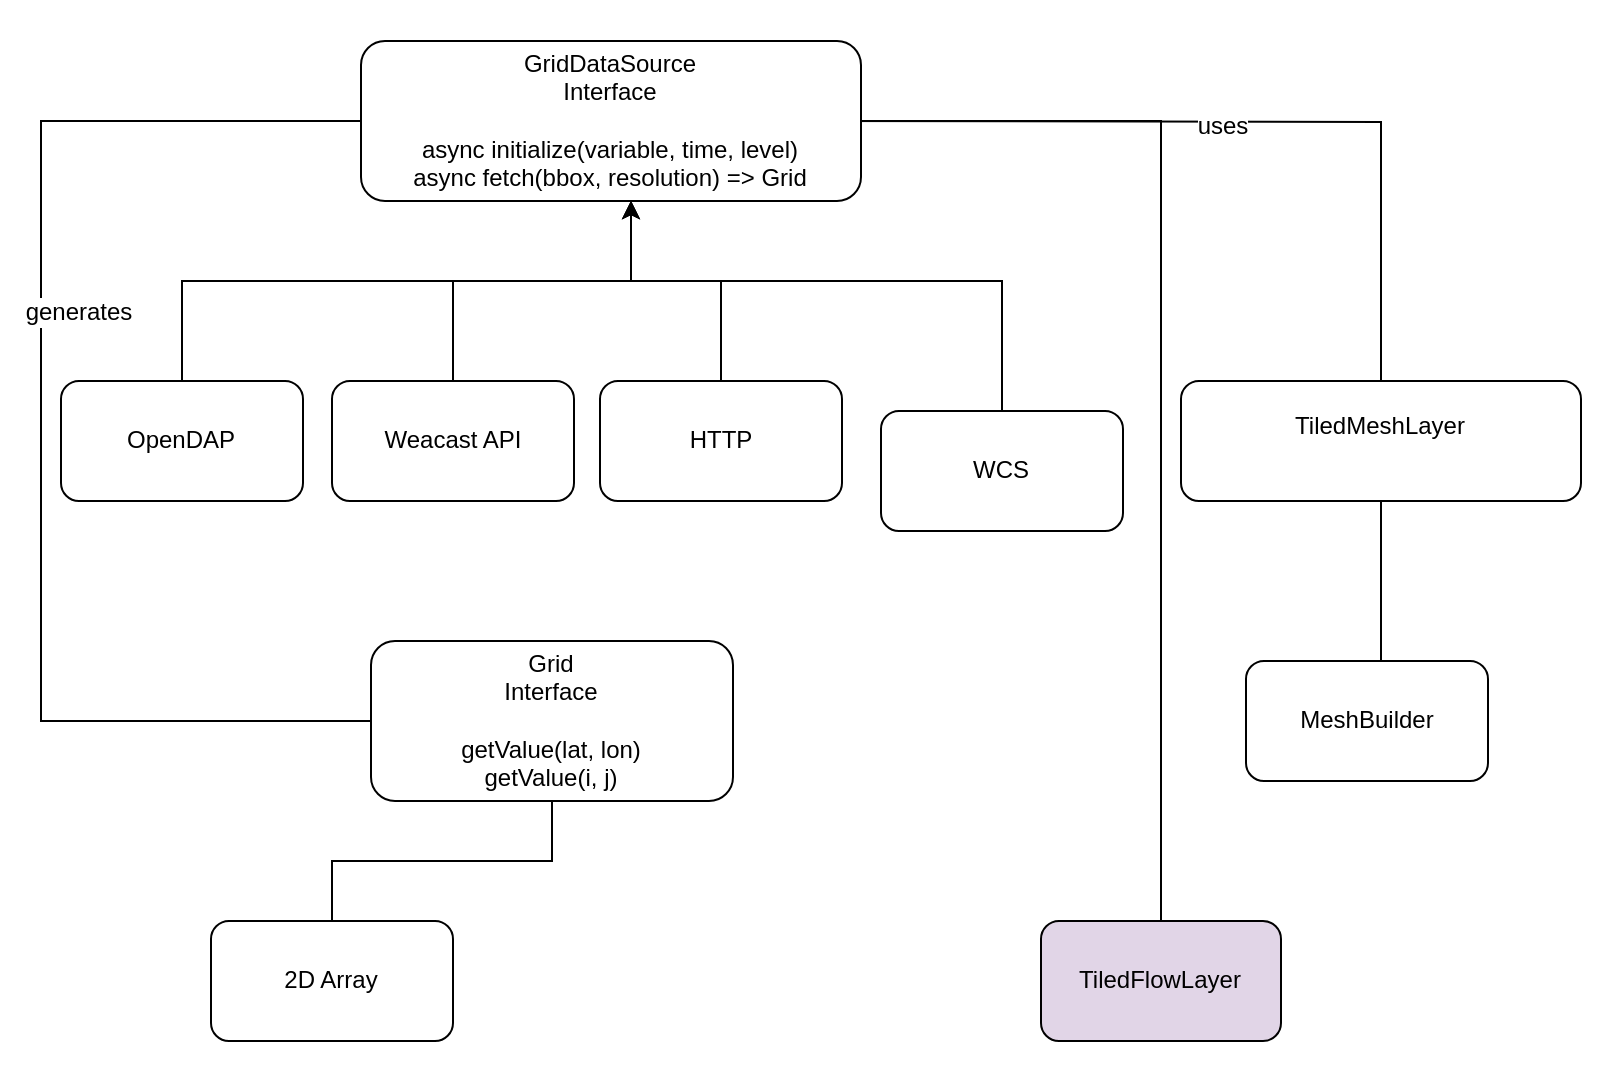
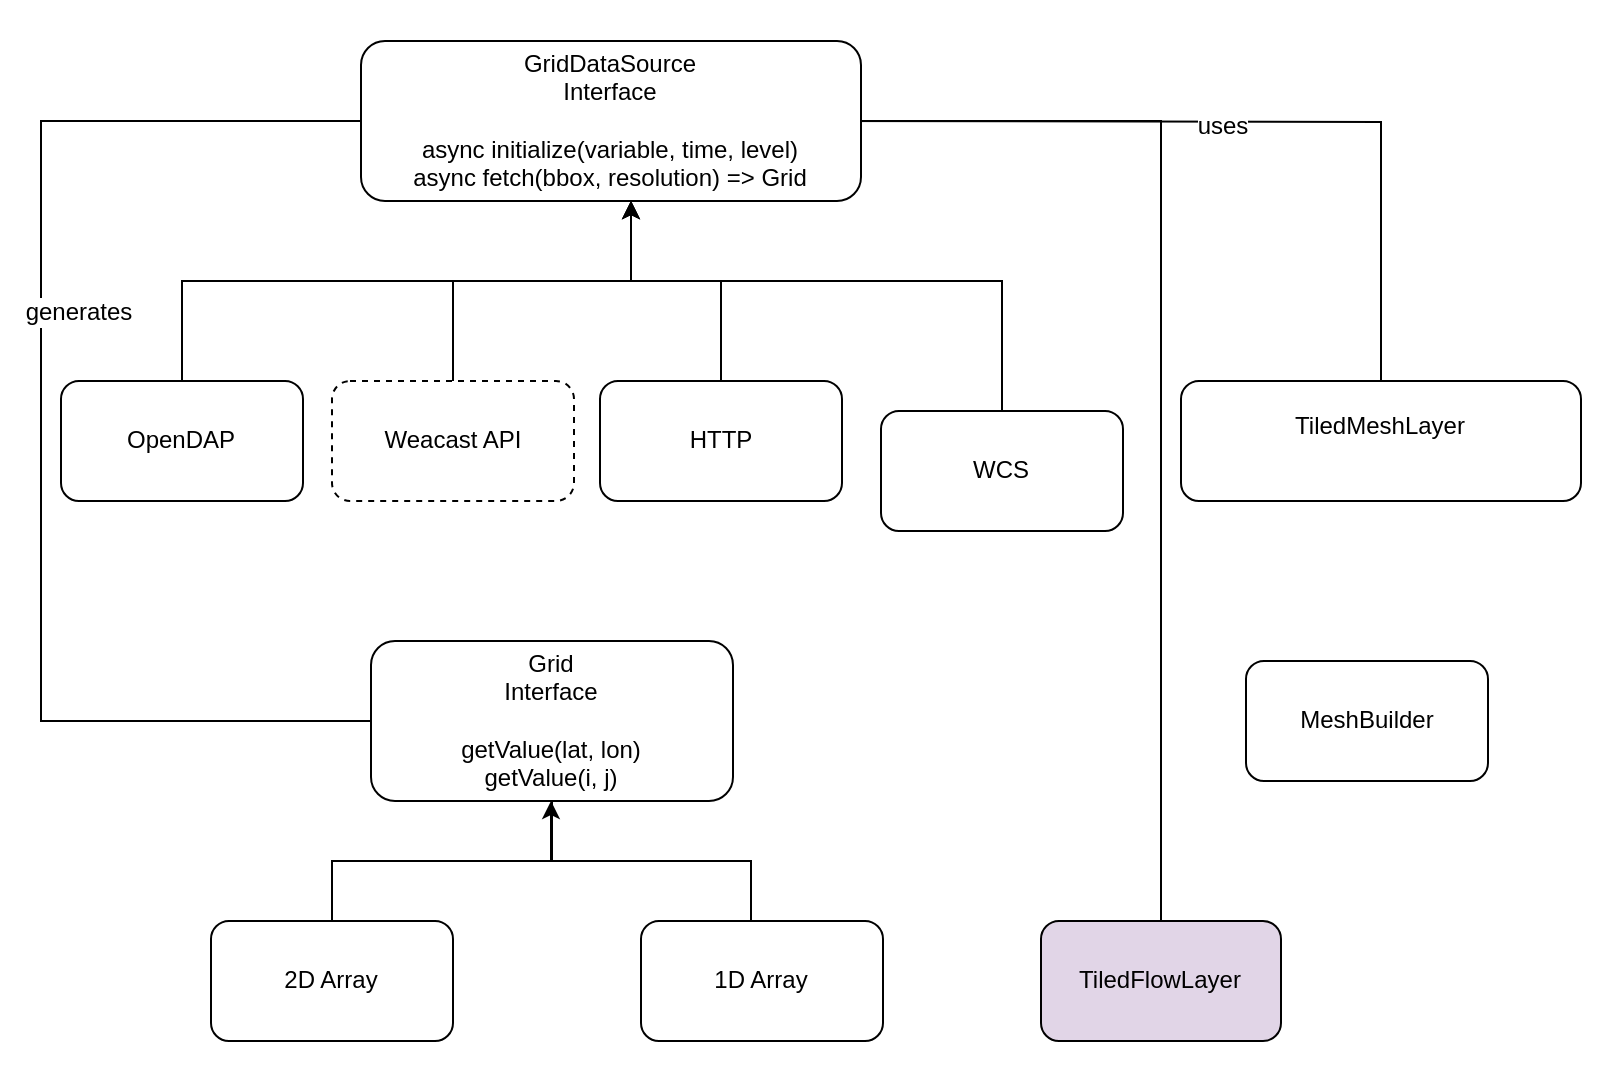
(453, 441) -> (453, 441)
(1381, 582) -> none
none -> (689, 861)
none -> (762, 981)
